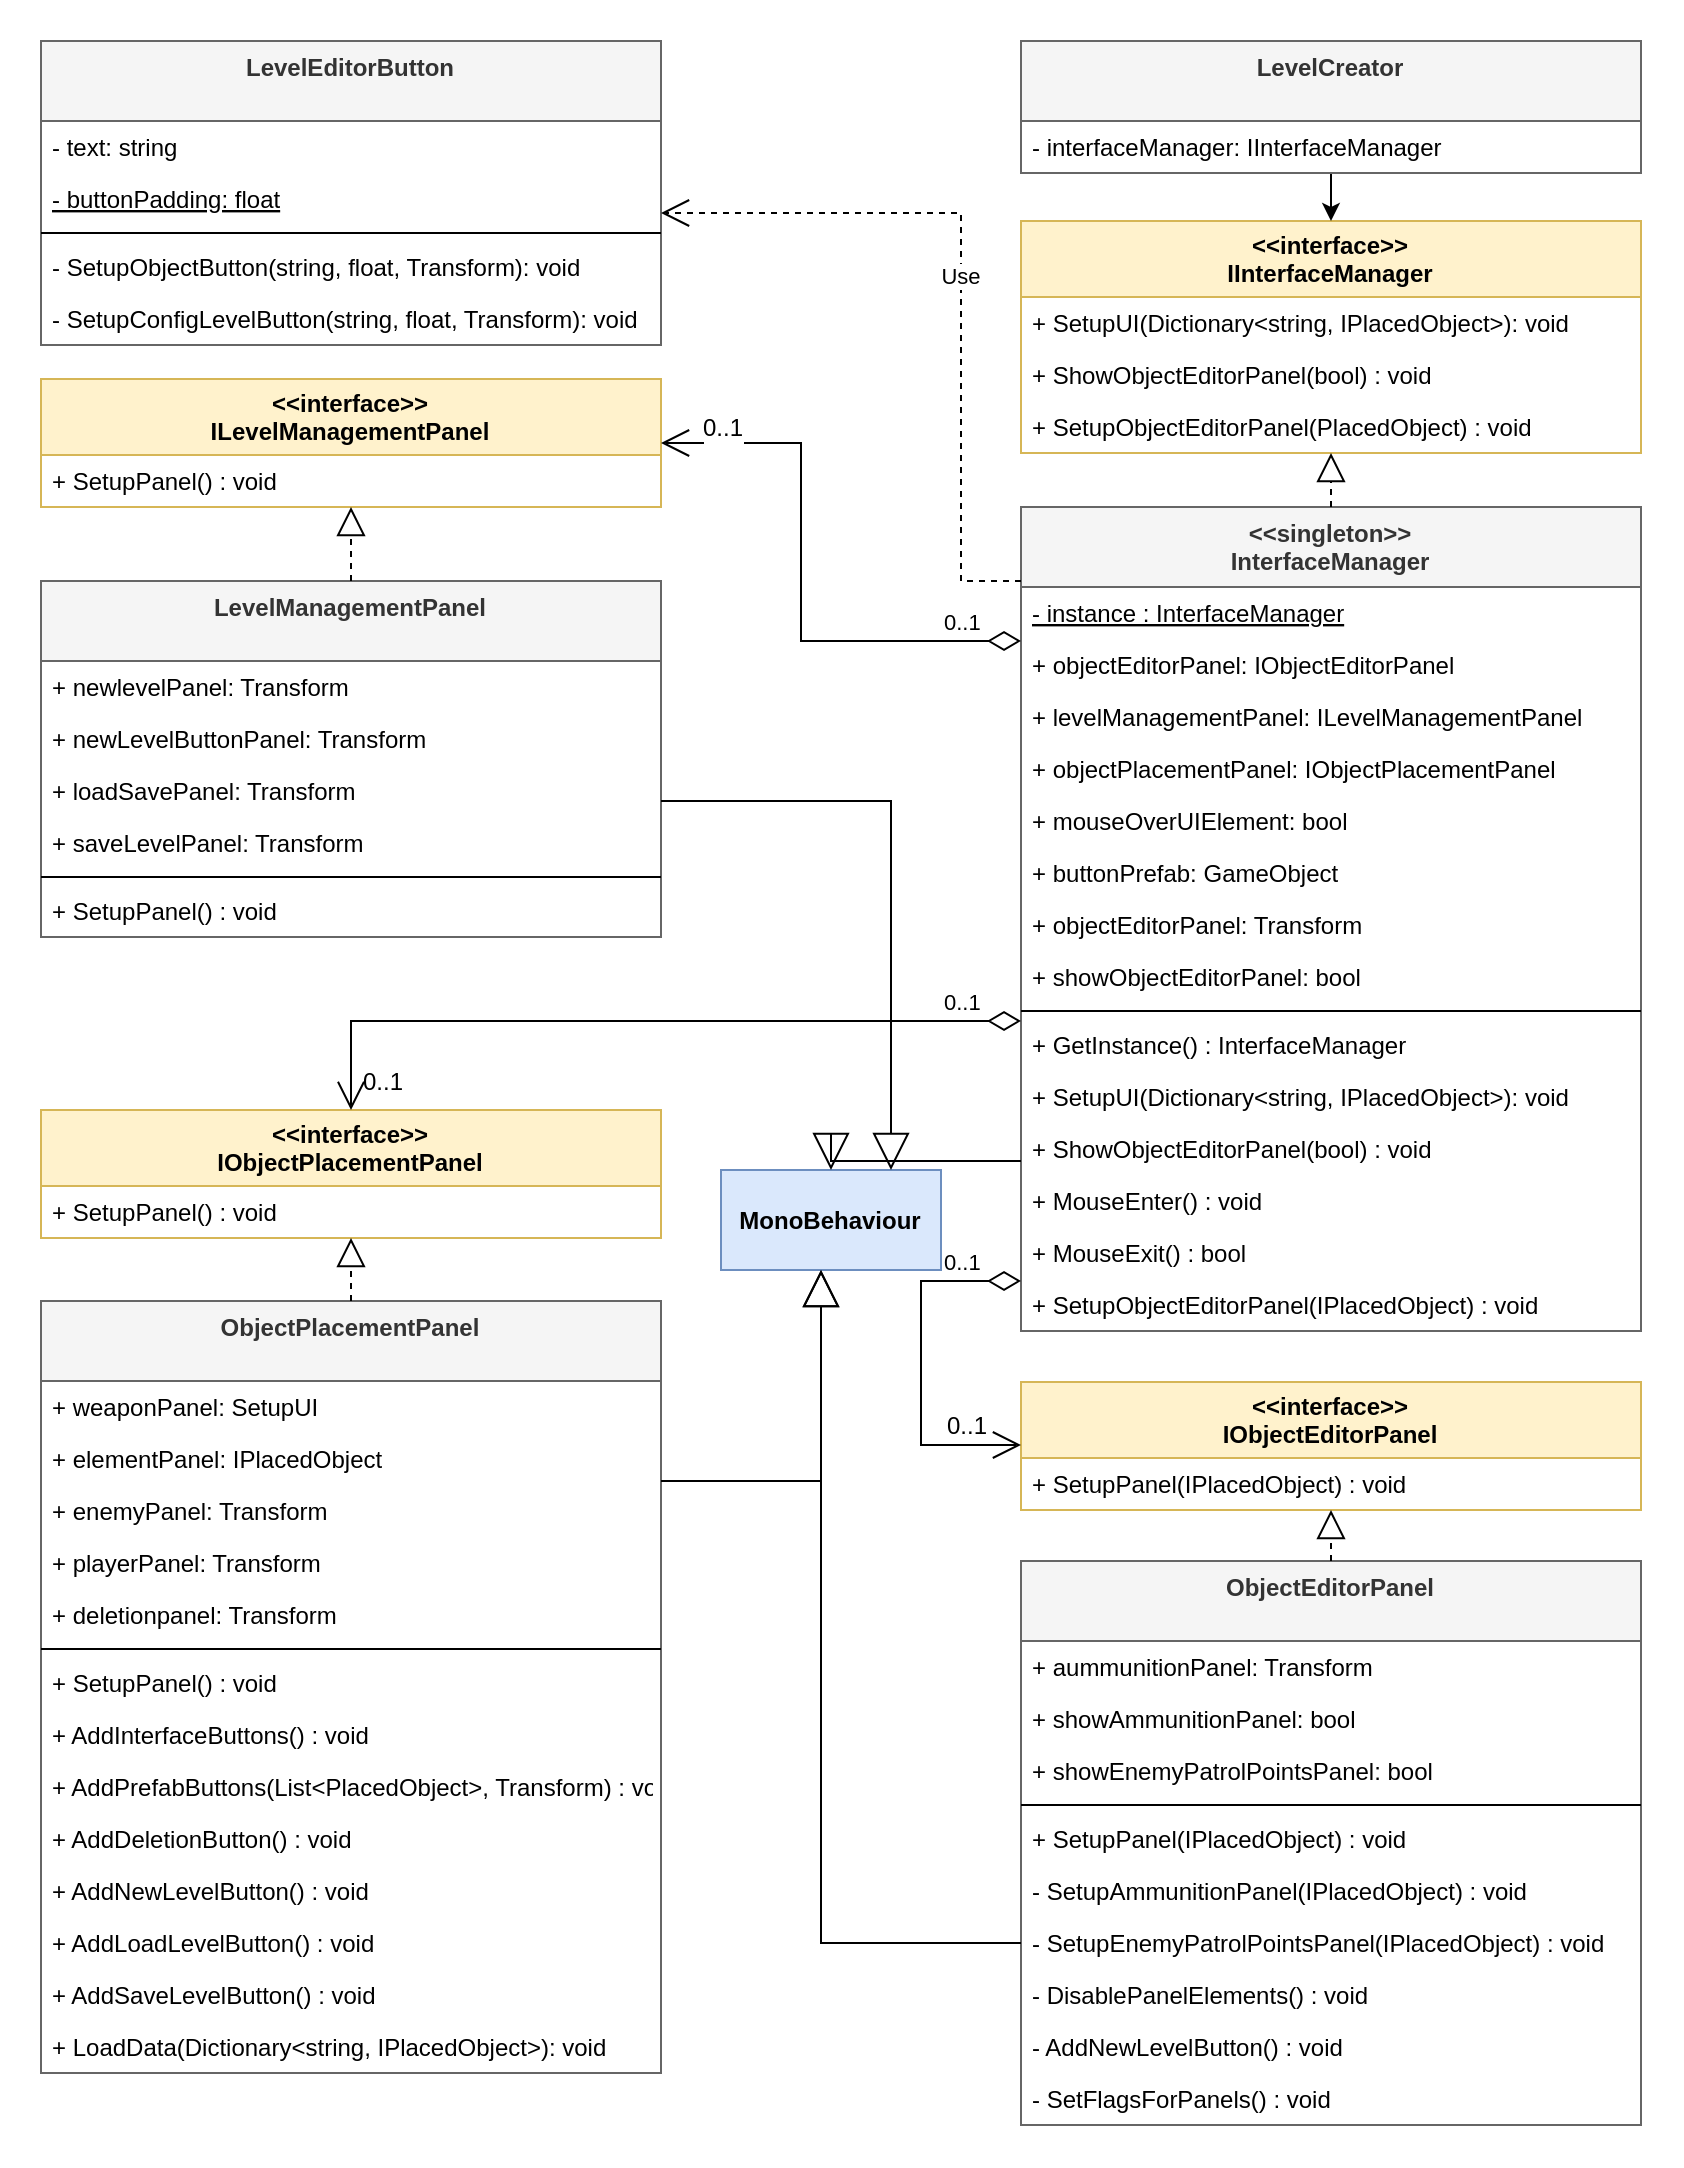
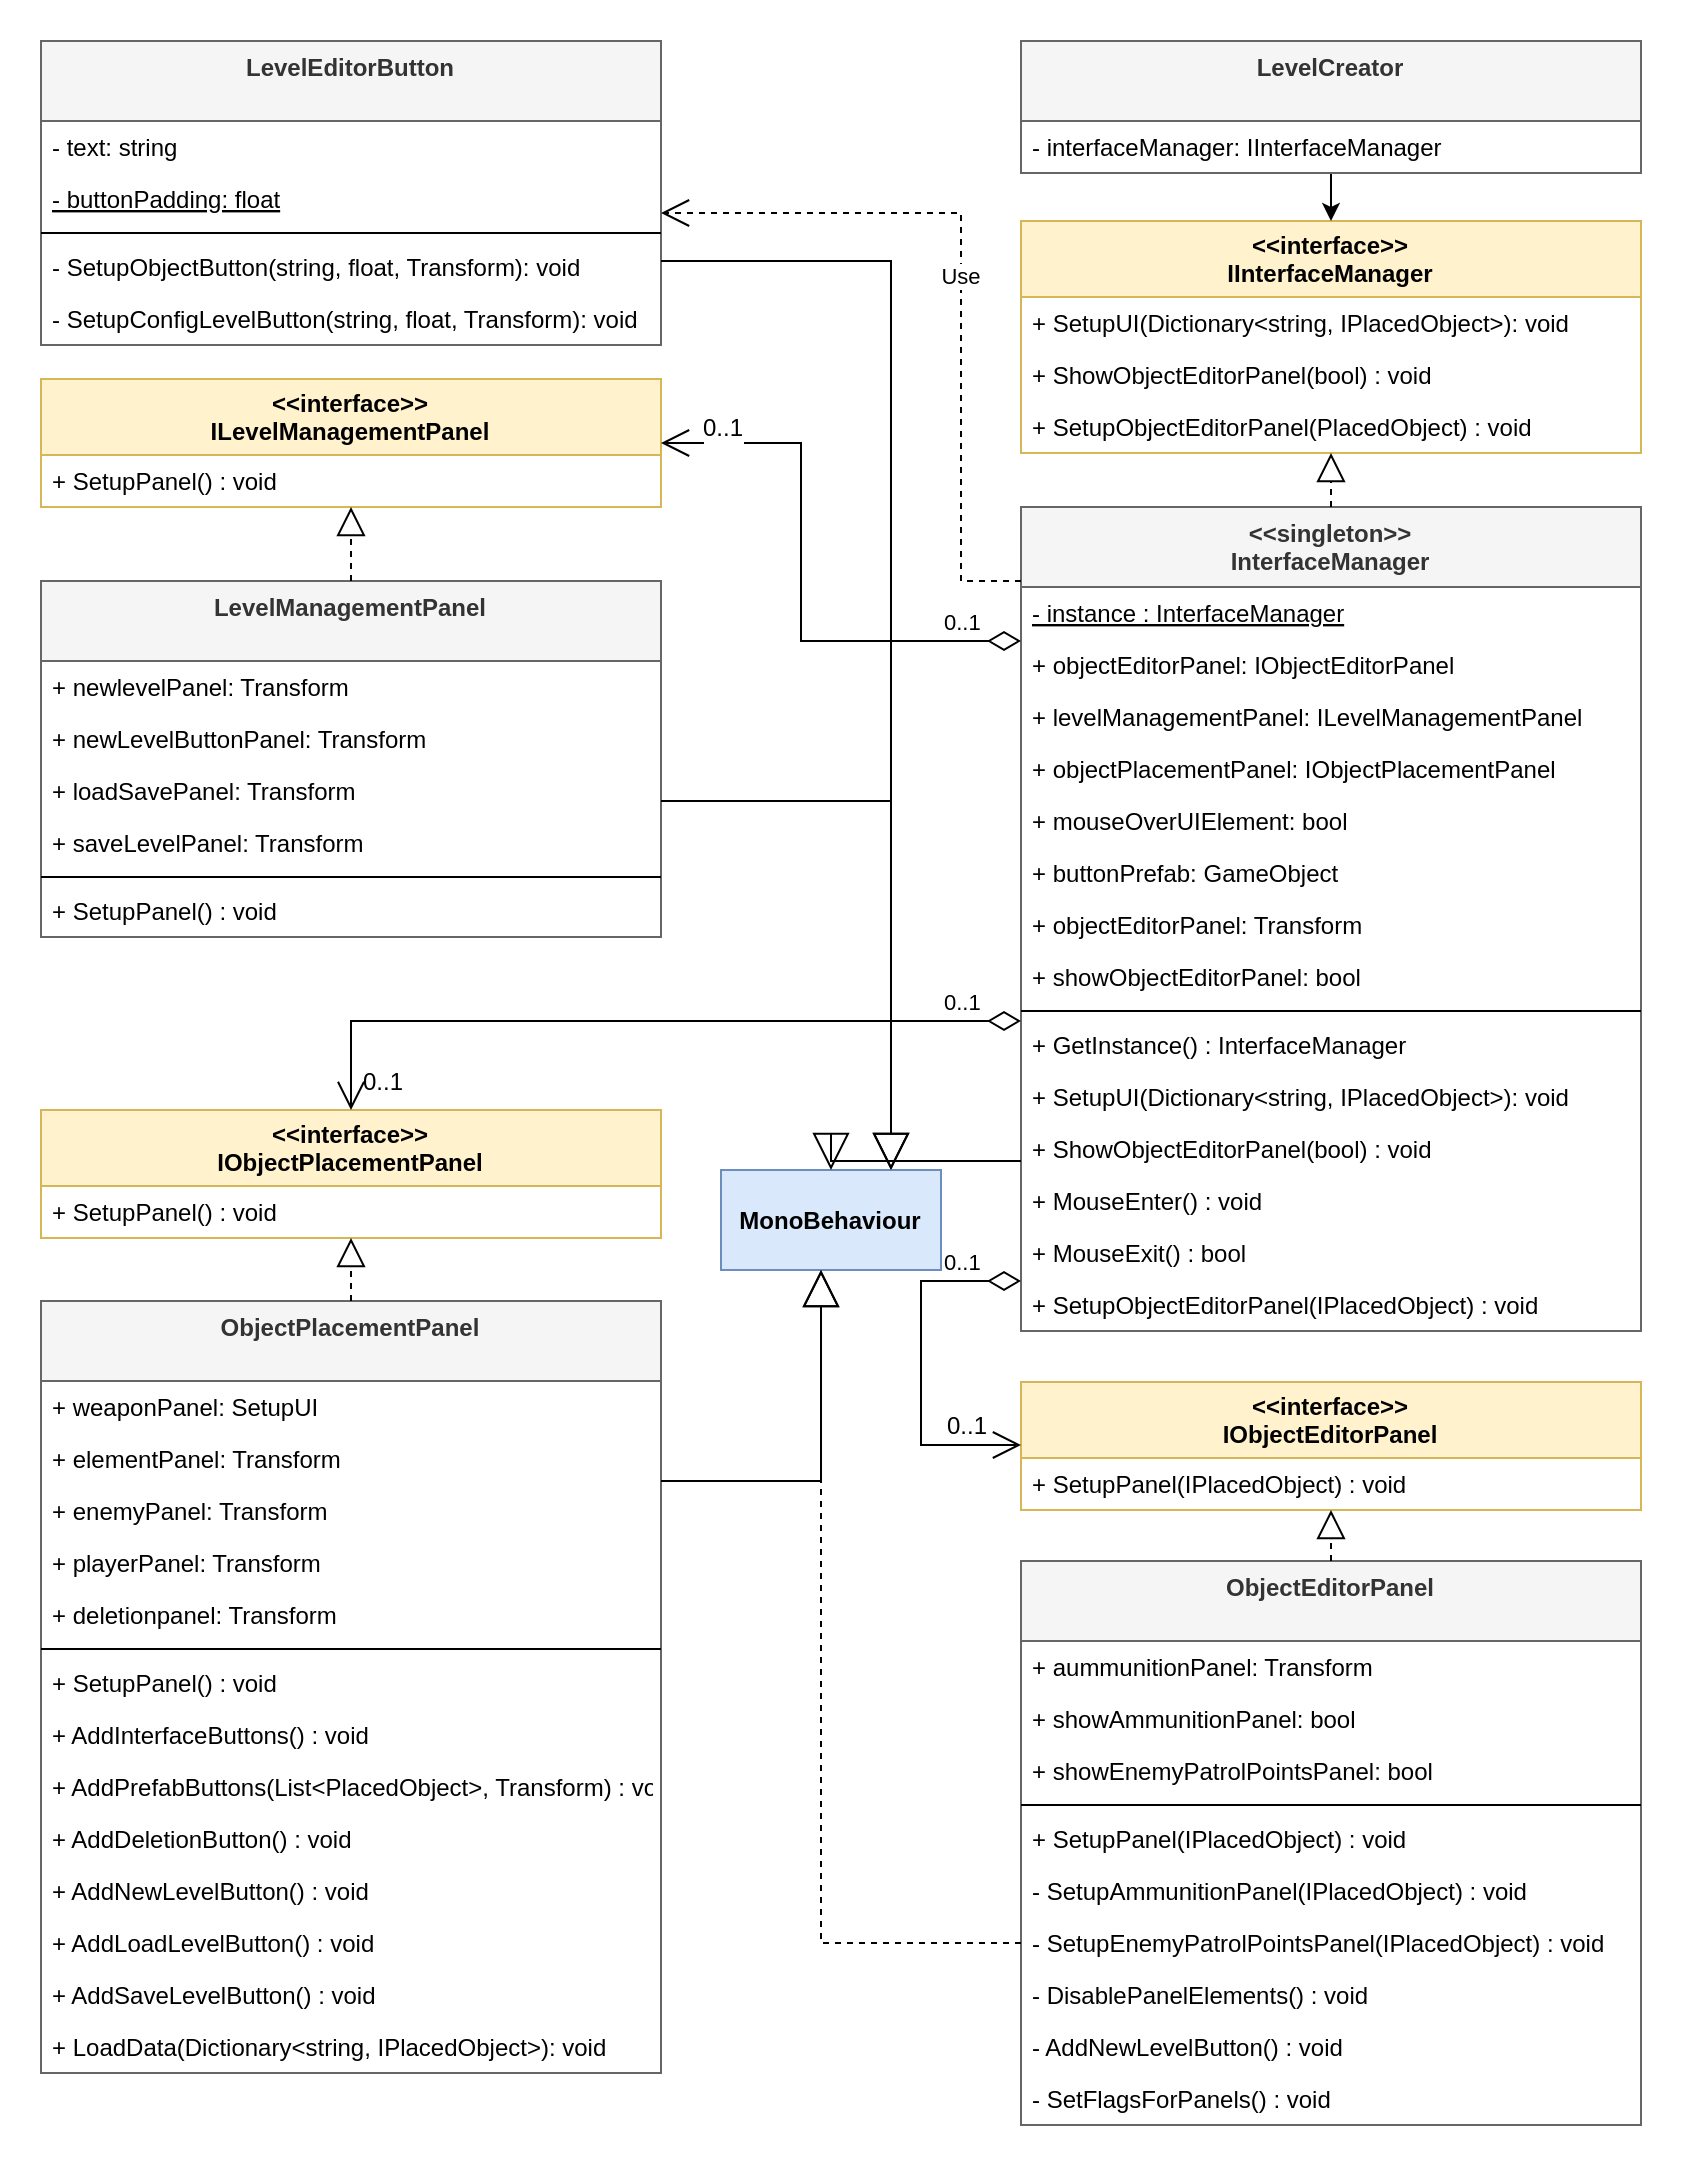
none -> (891, 416)
(228, 1460) -> (204, 1460)
(821, 1812) -> (821, 1812)
